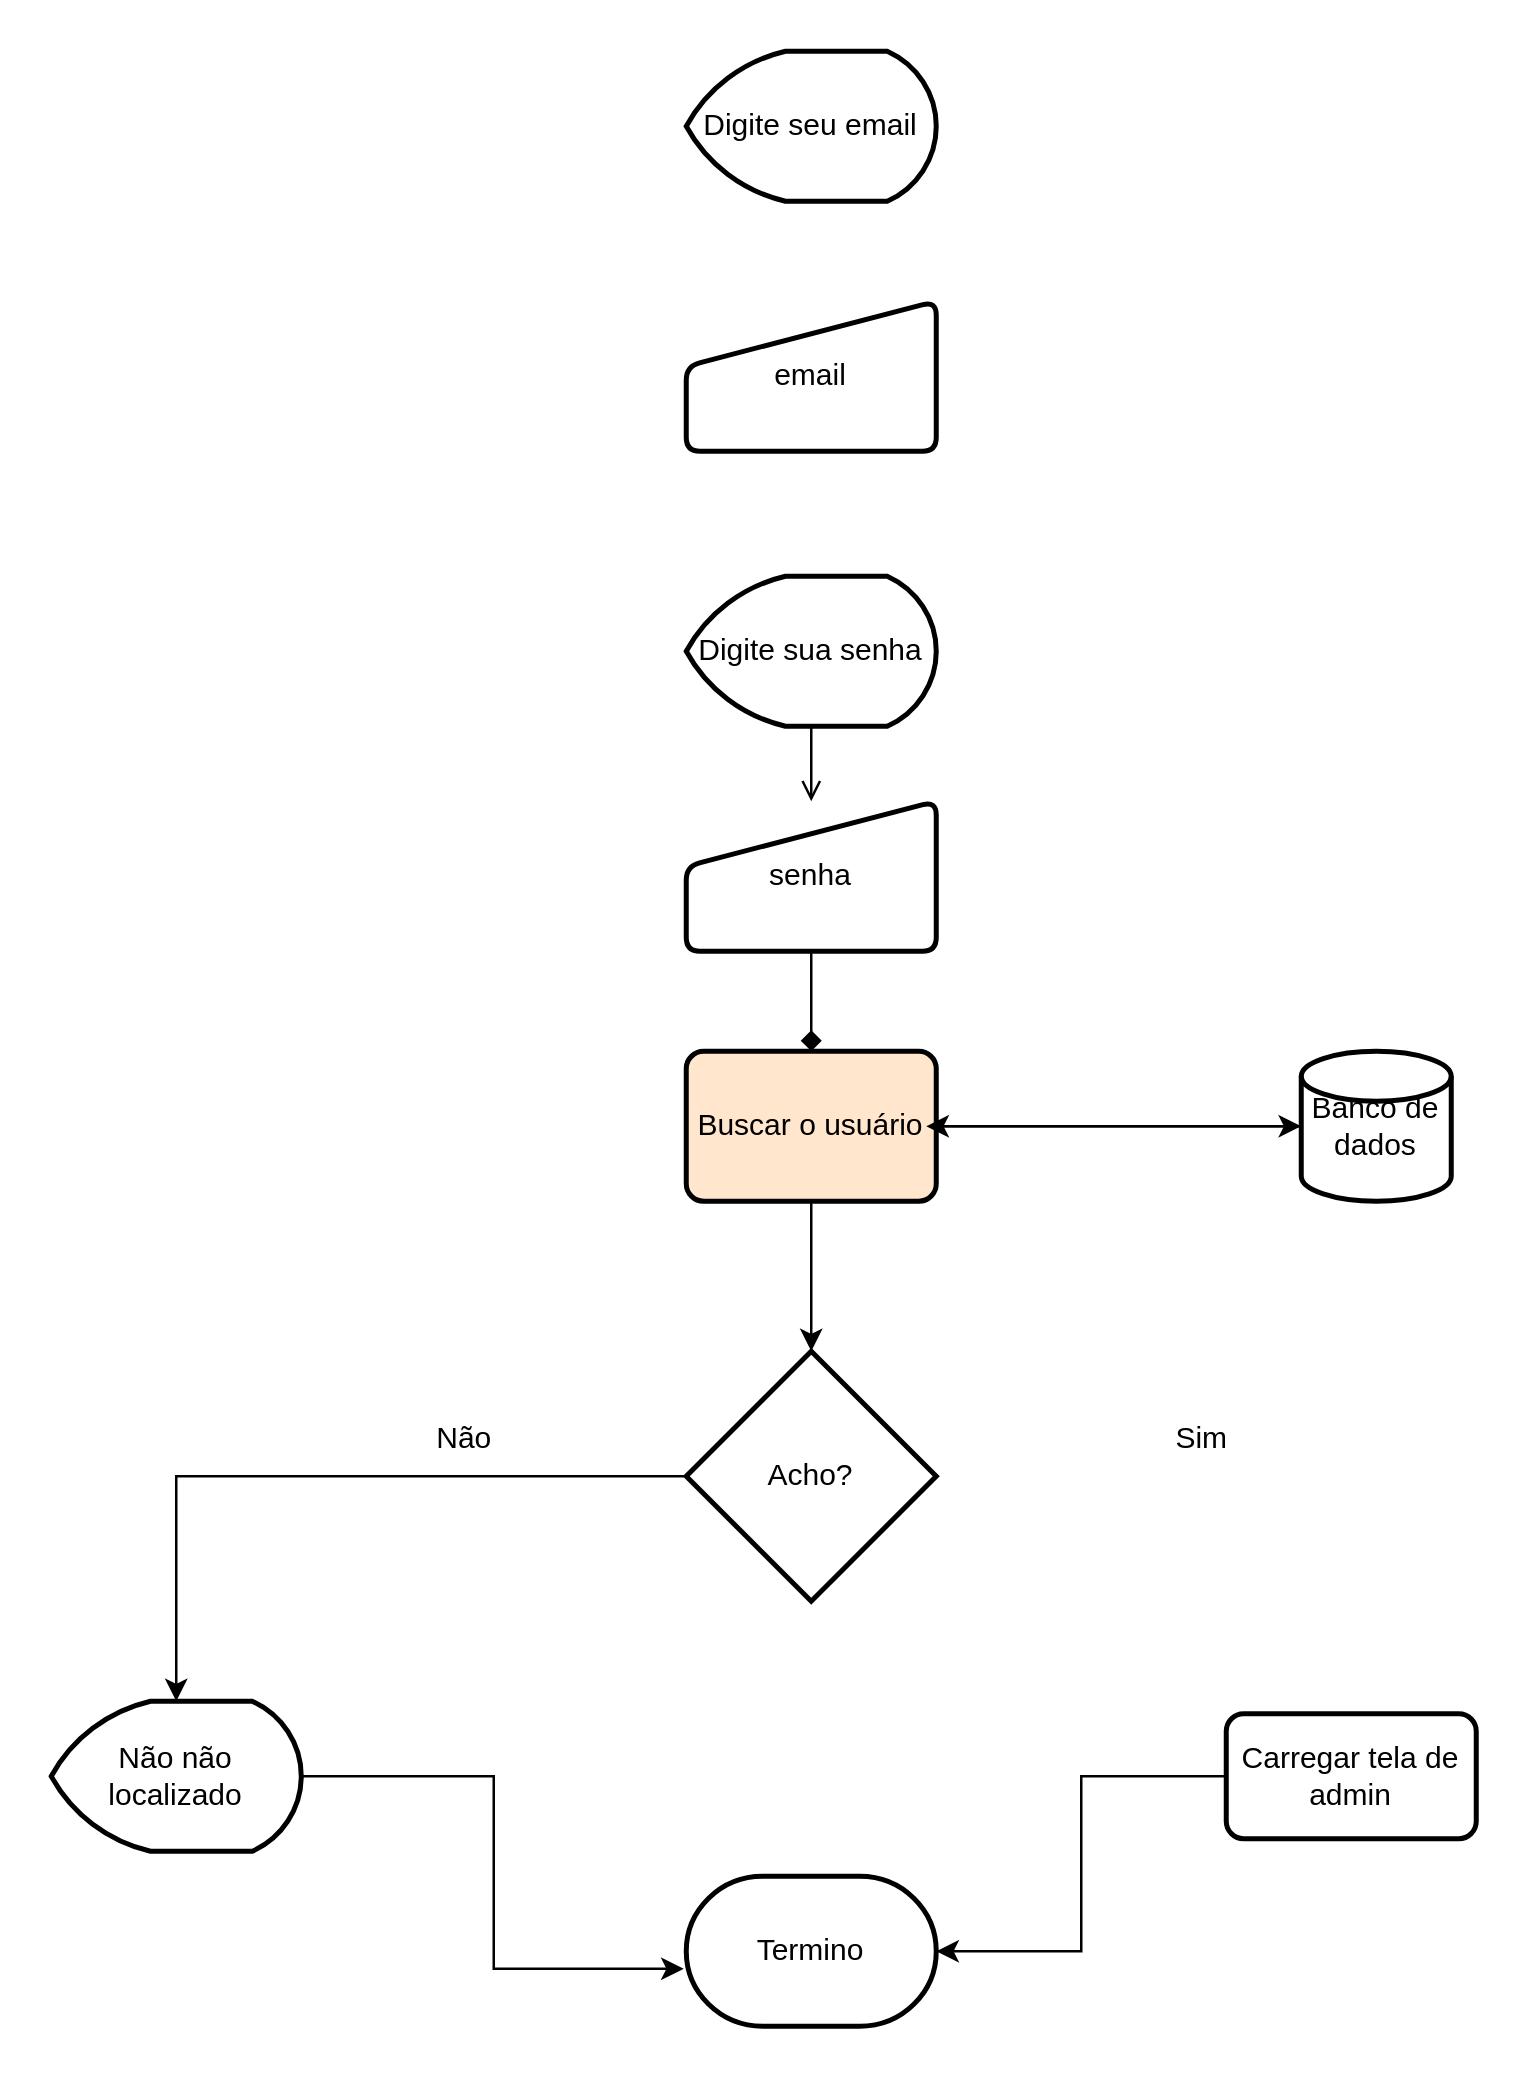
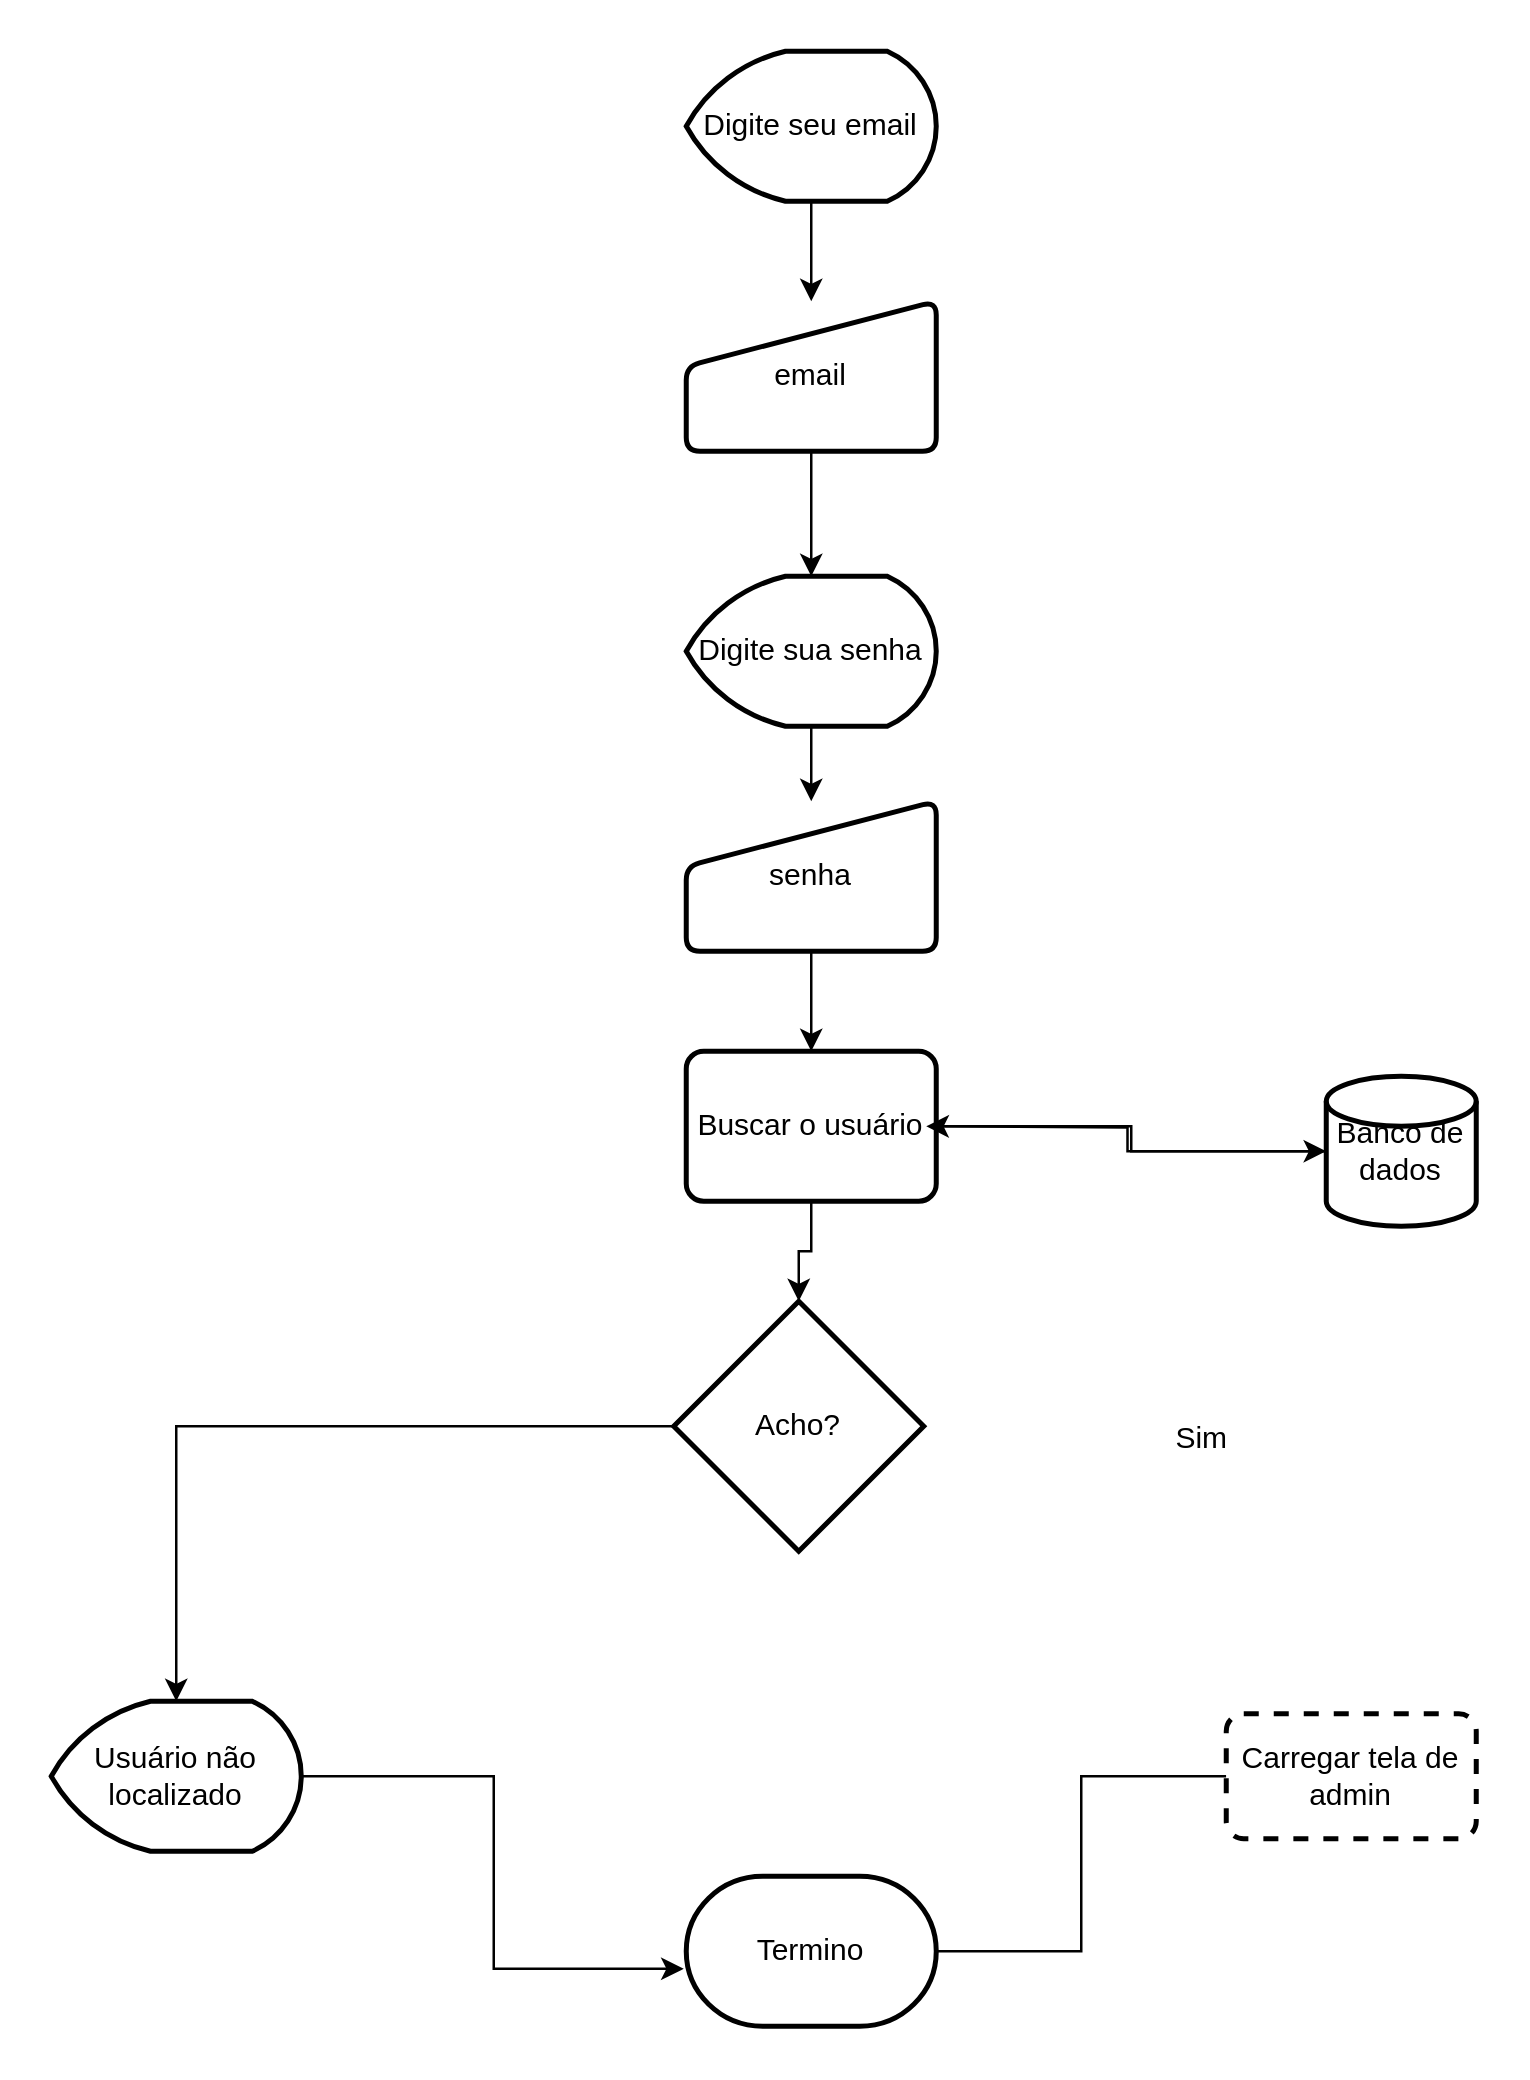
none -> (811, 243)
none -> (811, 506)
(811, 787) -> (811, 783)
(811, 1031) -> (811, 1032)
(811, 1126) -> (811, 1126)
(1376, 1126) -> (1401, 1151)
(464, 1439) -> none
(811, 1476) -> (799, 1426)
(176, 1776) -> (176, 1776)
(1351, 1776) -> (1351, 1776)
(954, 1951) -> (947, 1951)
